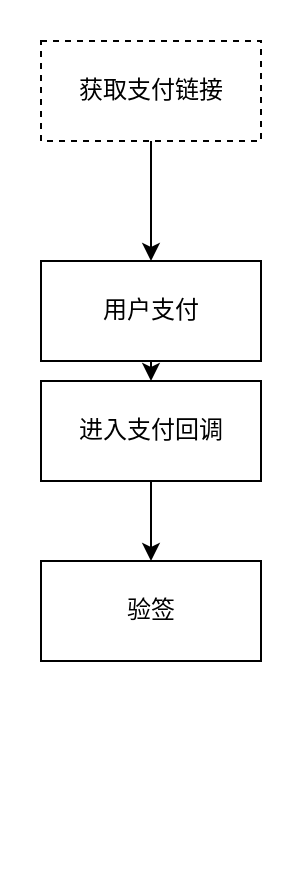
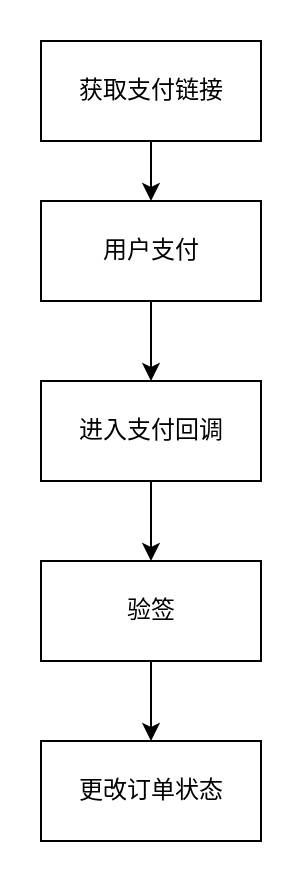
(151, 91) -> (151, 91)
(151, 311) -> (151, 251)
none -> (151, 694)
none -> (151, 791)
